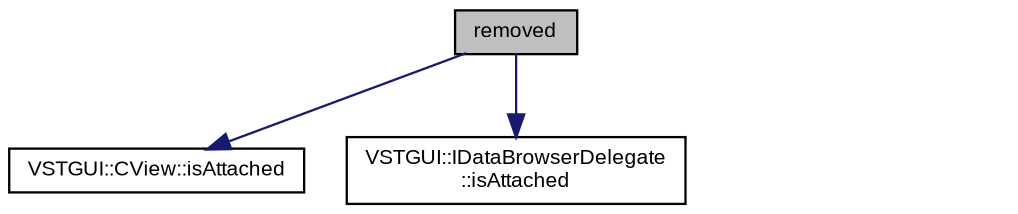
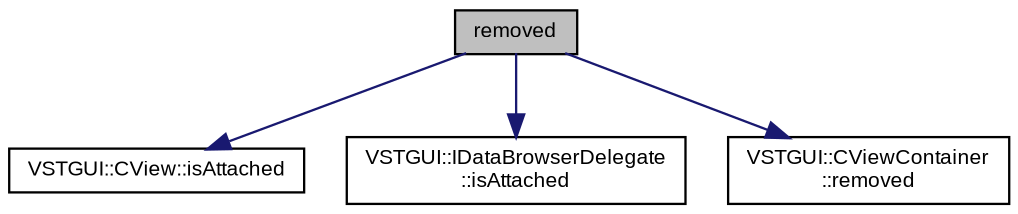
none -> (869, 171)
